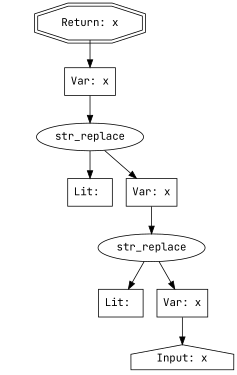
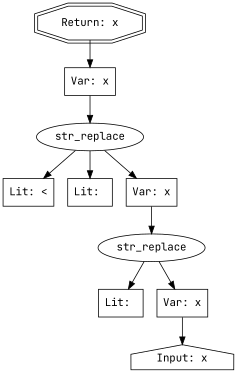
none -> (28, 192)
